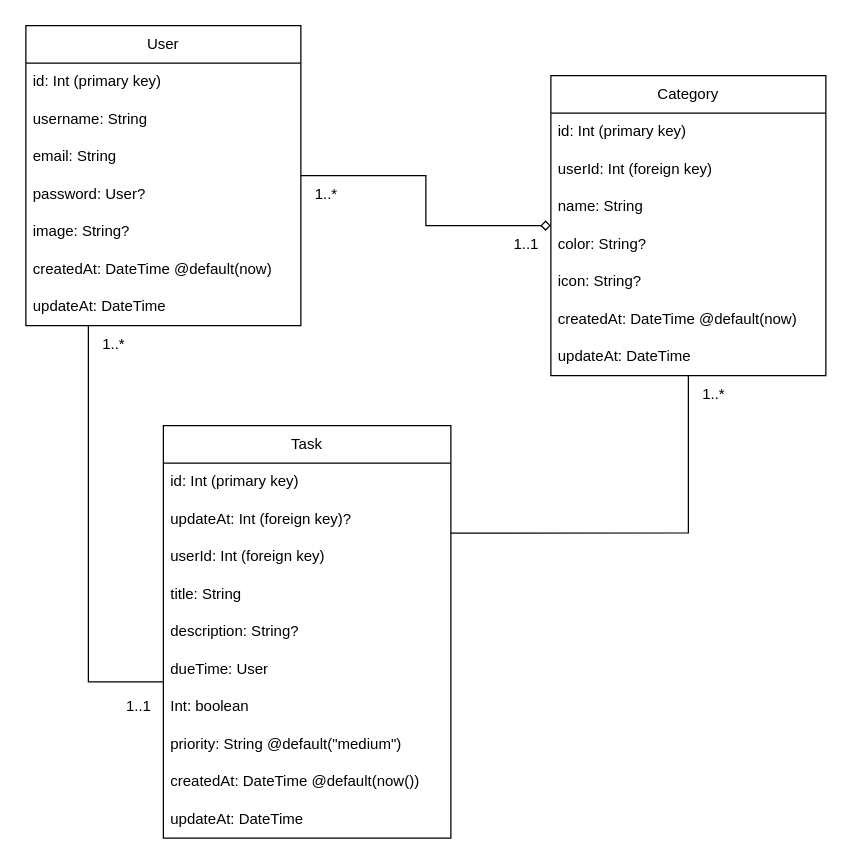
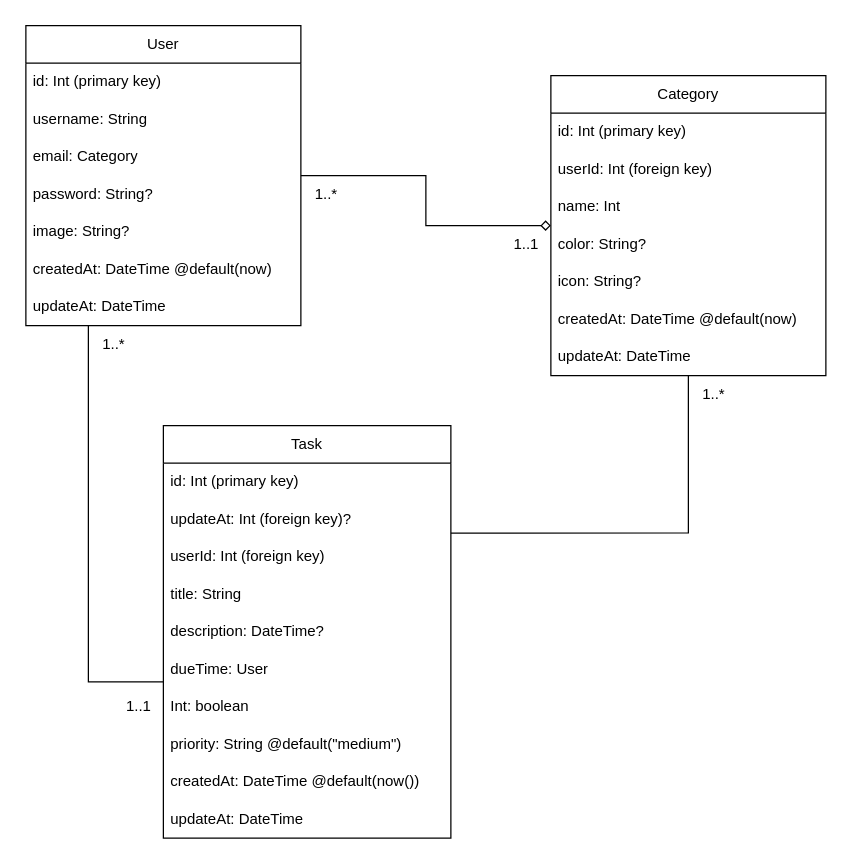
(78, 157) -> (88, 157)
(92, 194) -> (99, 194)
(603, 207) -> (592, 207)
(245, 632) -> (253, 632)
